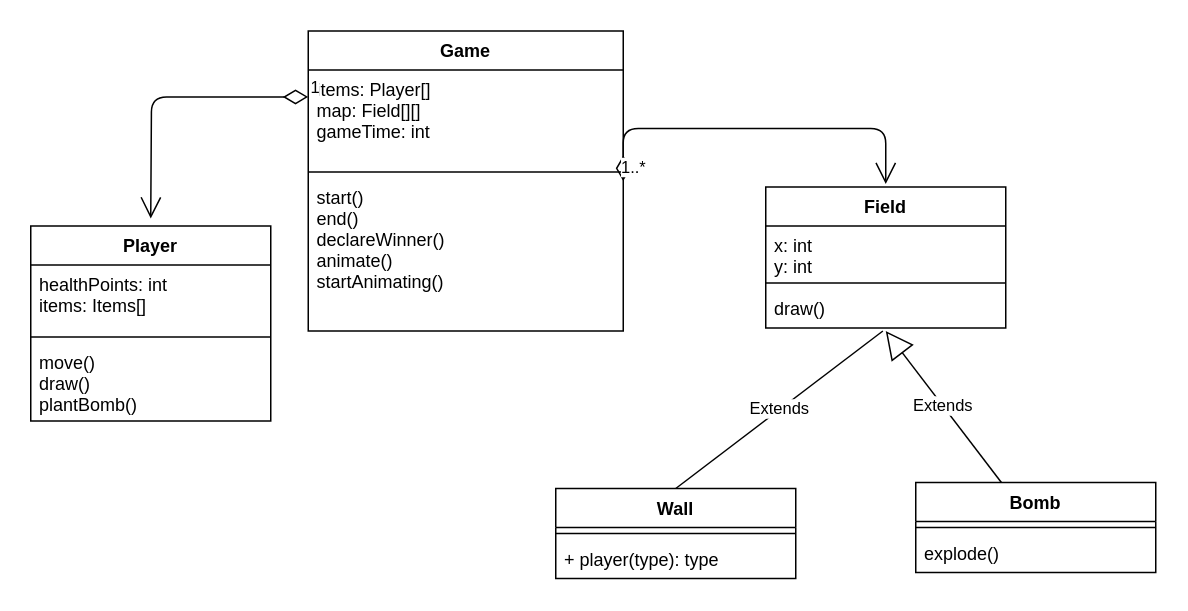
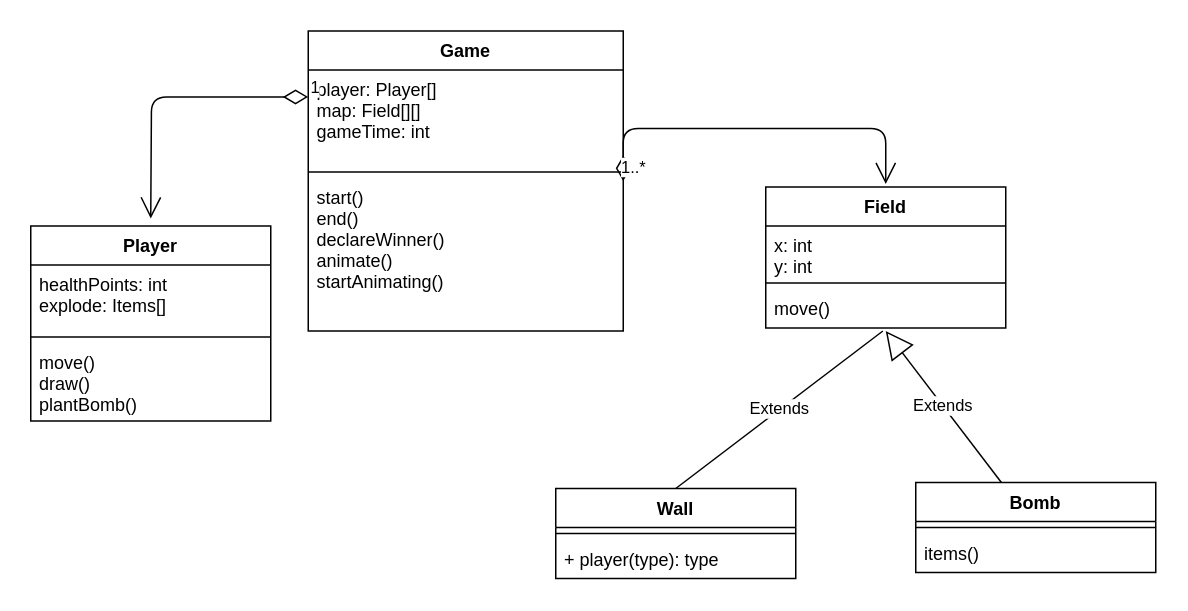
(383, 90) -> (388, 90)
(113, 285) -> (113, 285)
(804, 309) -> (804, 309)
(967, 554) -> (957, 554)
